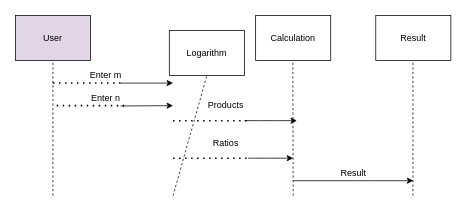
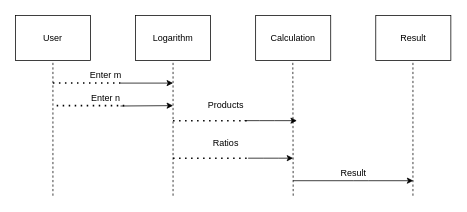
(53, 38) -> (53, 38)
(207, 53) -> (173, 38)
